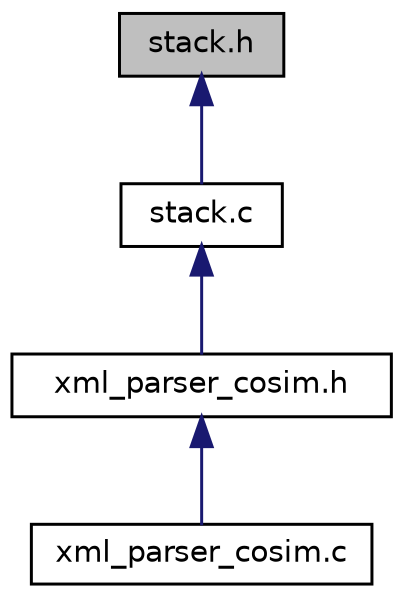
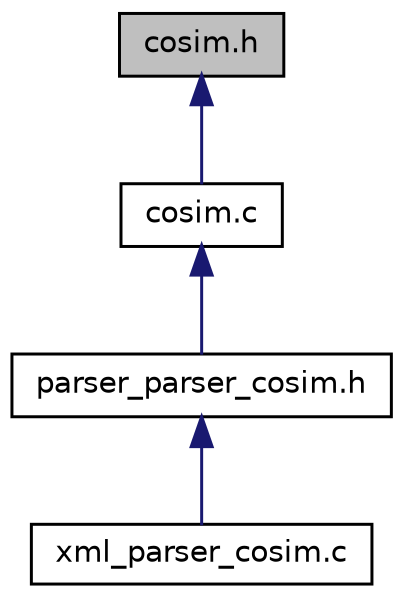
(202, 45) -> (202, 45)
(202, 215) -> (202, 215)
(202, 385) -> (202, 385)
